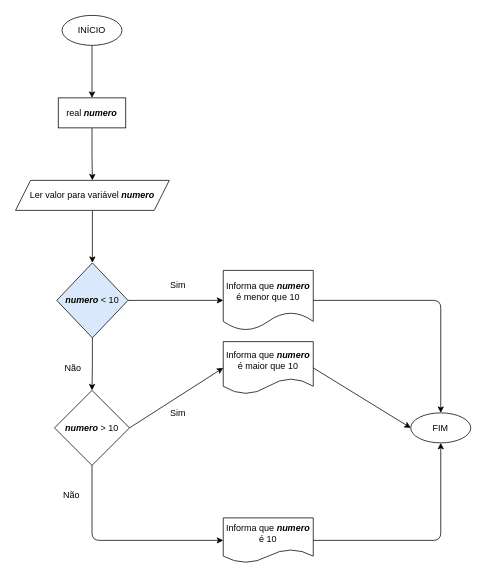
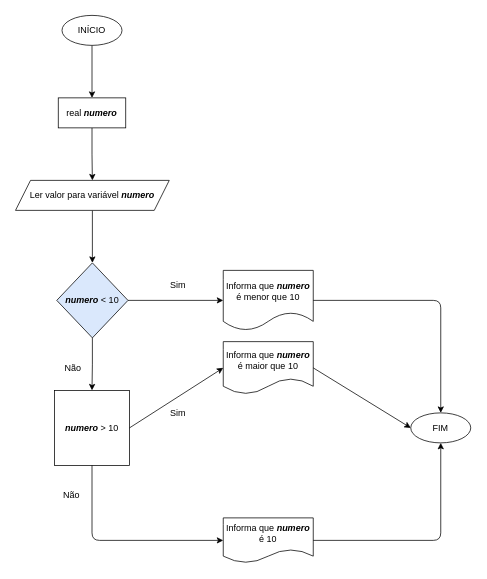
(92, 428) -> (92, 428)
